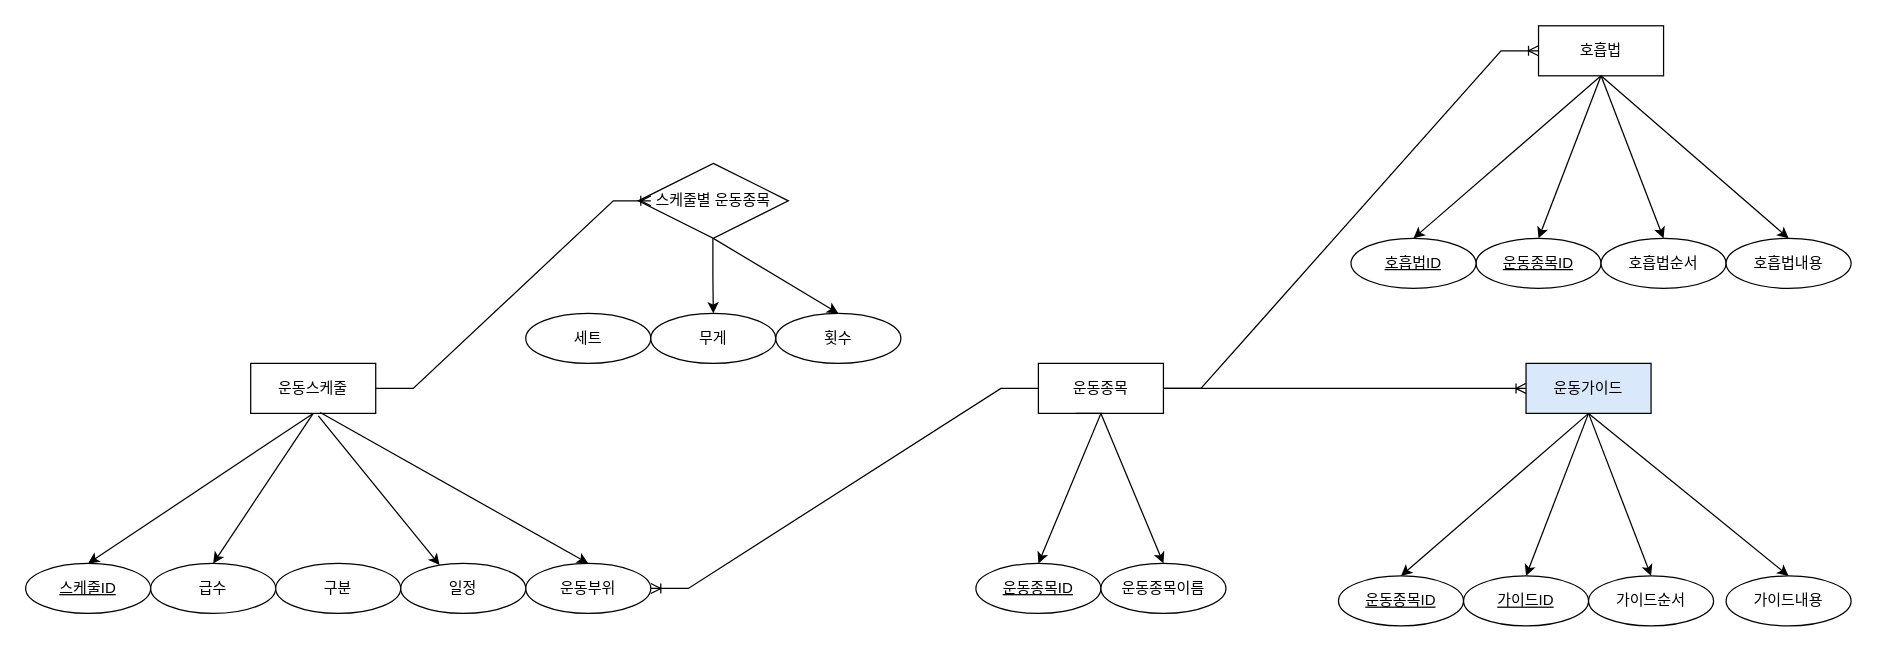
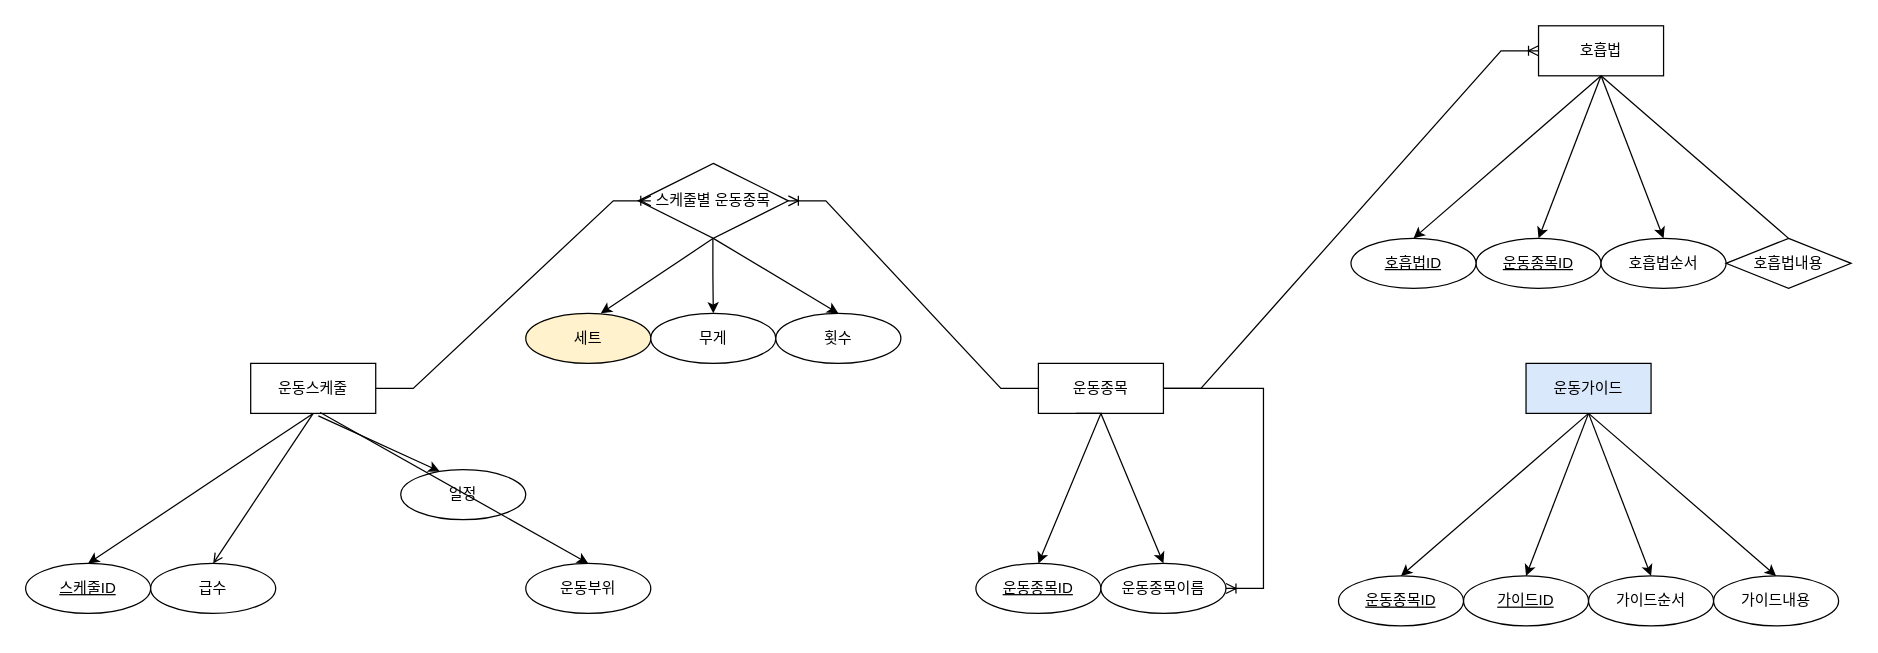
(1781, 232) -> (1784, 234)
(1788, 263) -> (1788, 263)
none -> (659, 274)
(588, 338) -> (588, 338)
(1393, 388) -> (1263, 505)
(830, 498) -> (901, 281)
(219, 555) -> (217, 557)
(338, 588) -> none
(463, 588) -> (463, 494)
(1788, 601) -> (1776, 601)
